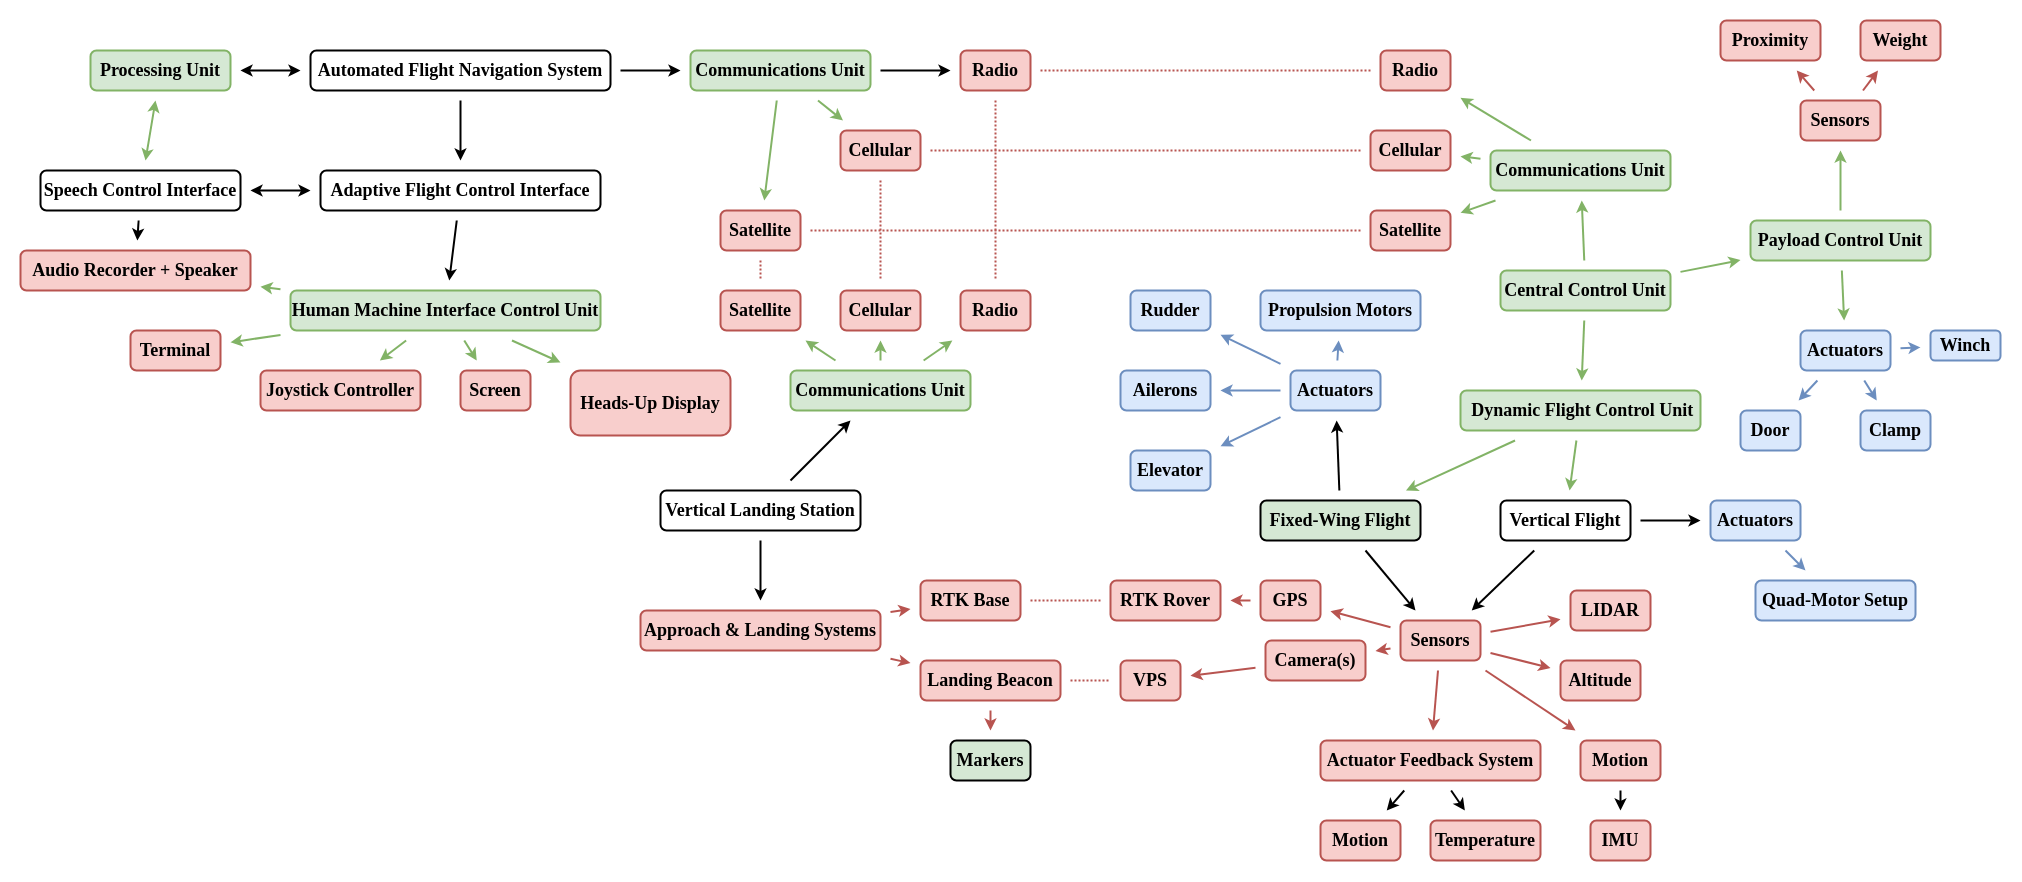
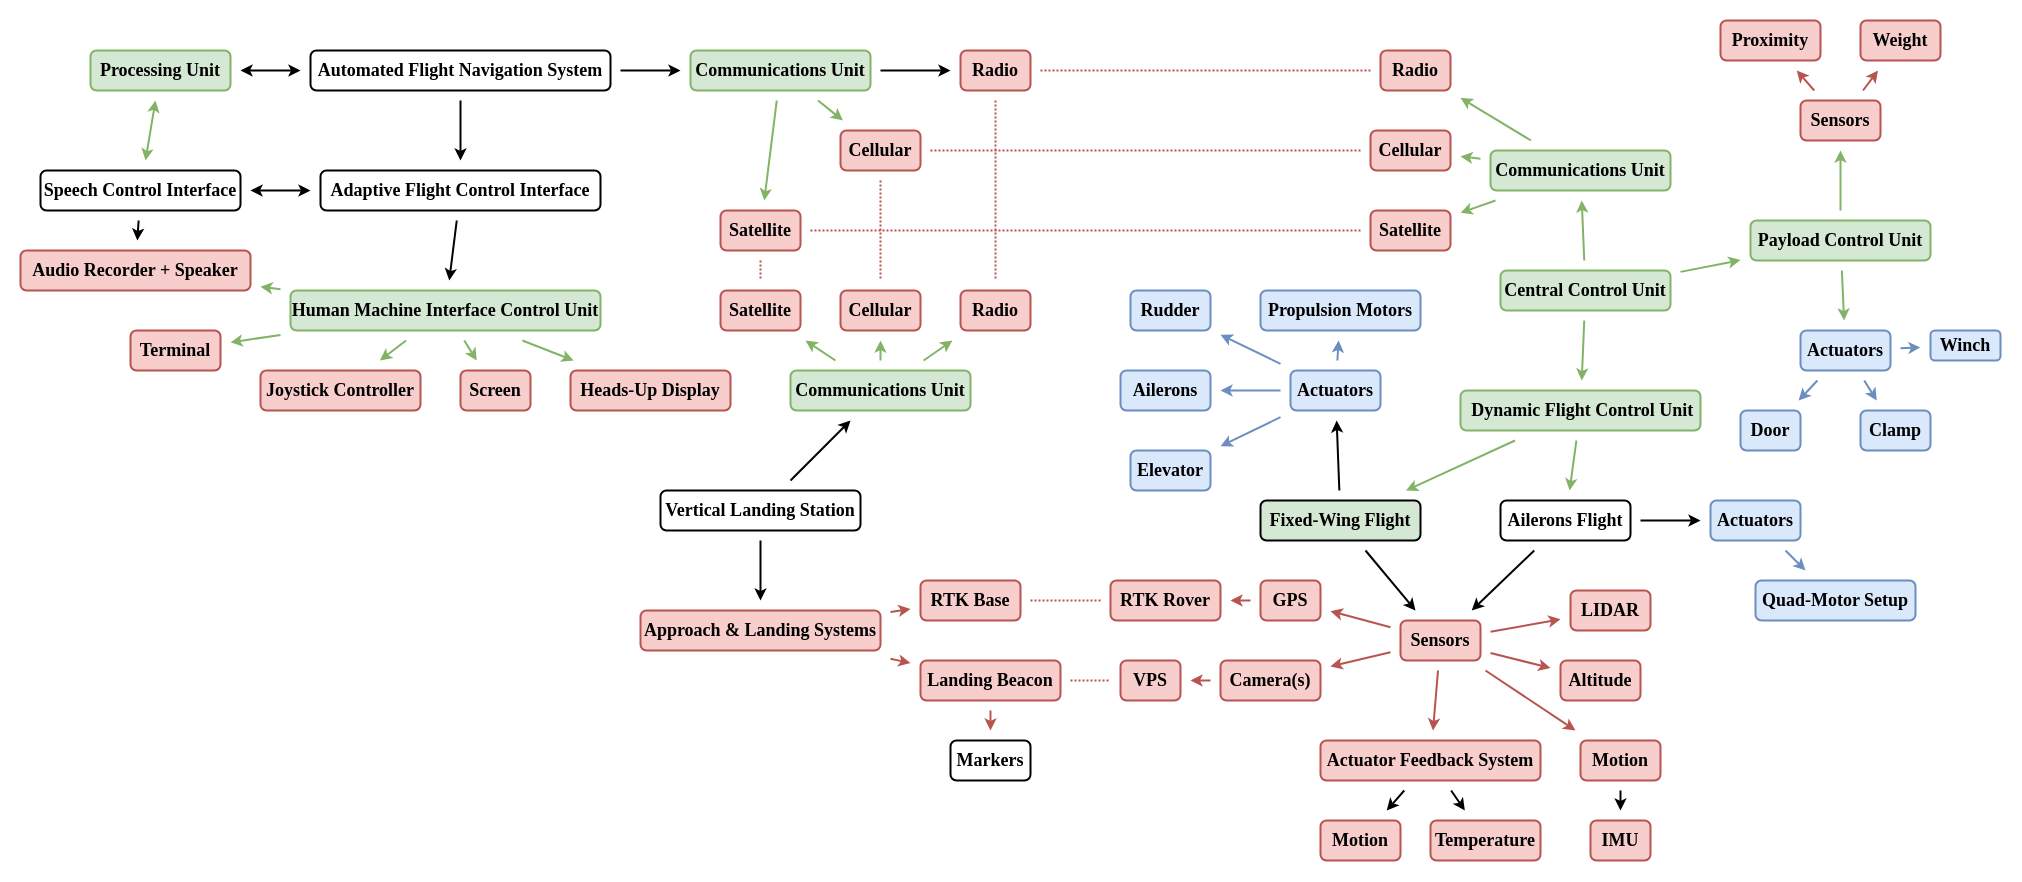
(651, 403) -> (651, 391)
(1566, 521) -> (1566, 521)
(1316, 661) -> (1271, 681)
(991, 761) -> (991, 761)
